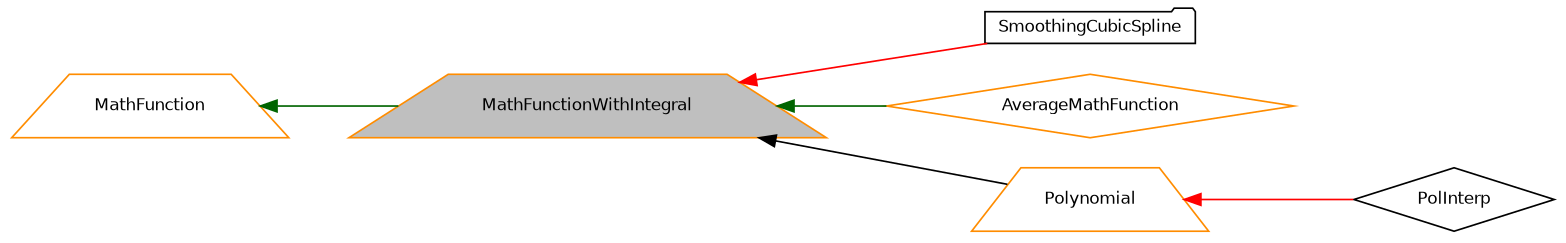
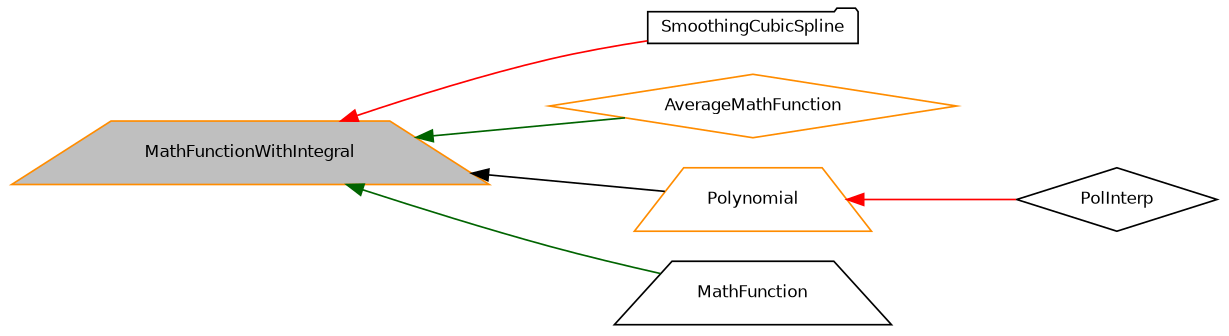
(150, 106) -> (753, 293)
(338, 106) -> (510, 235)
